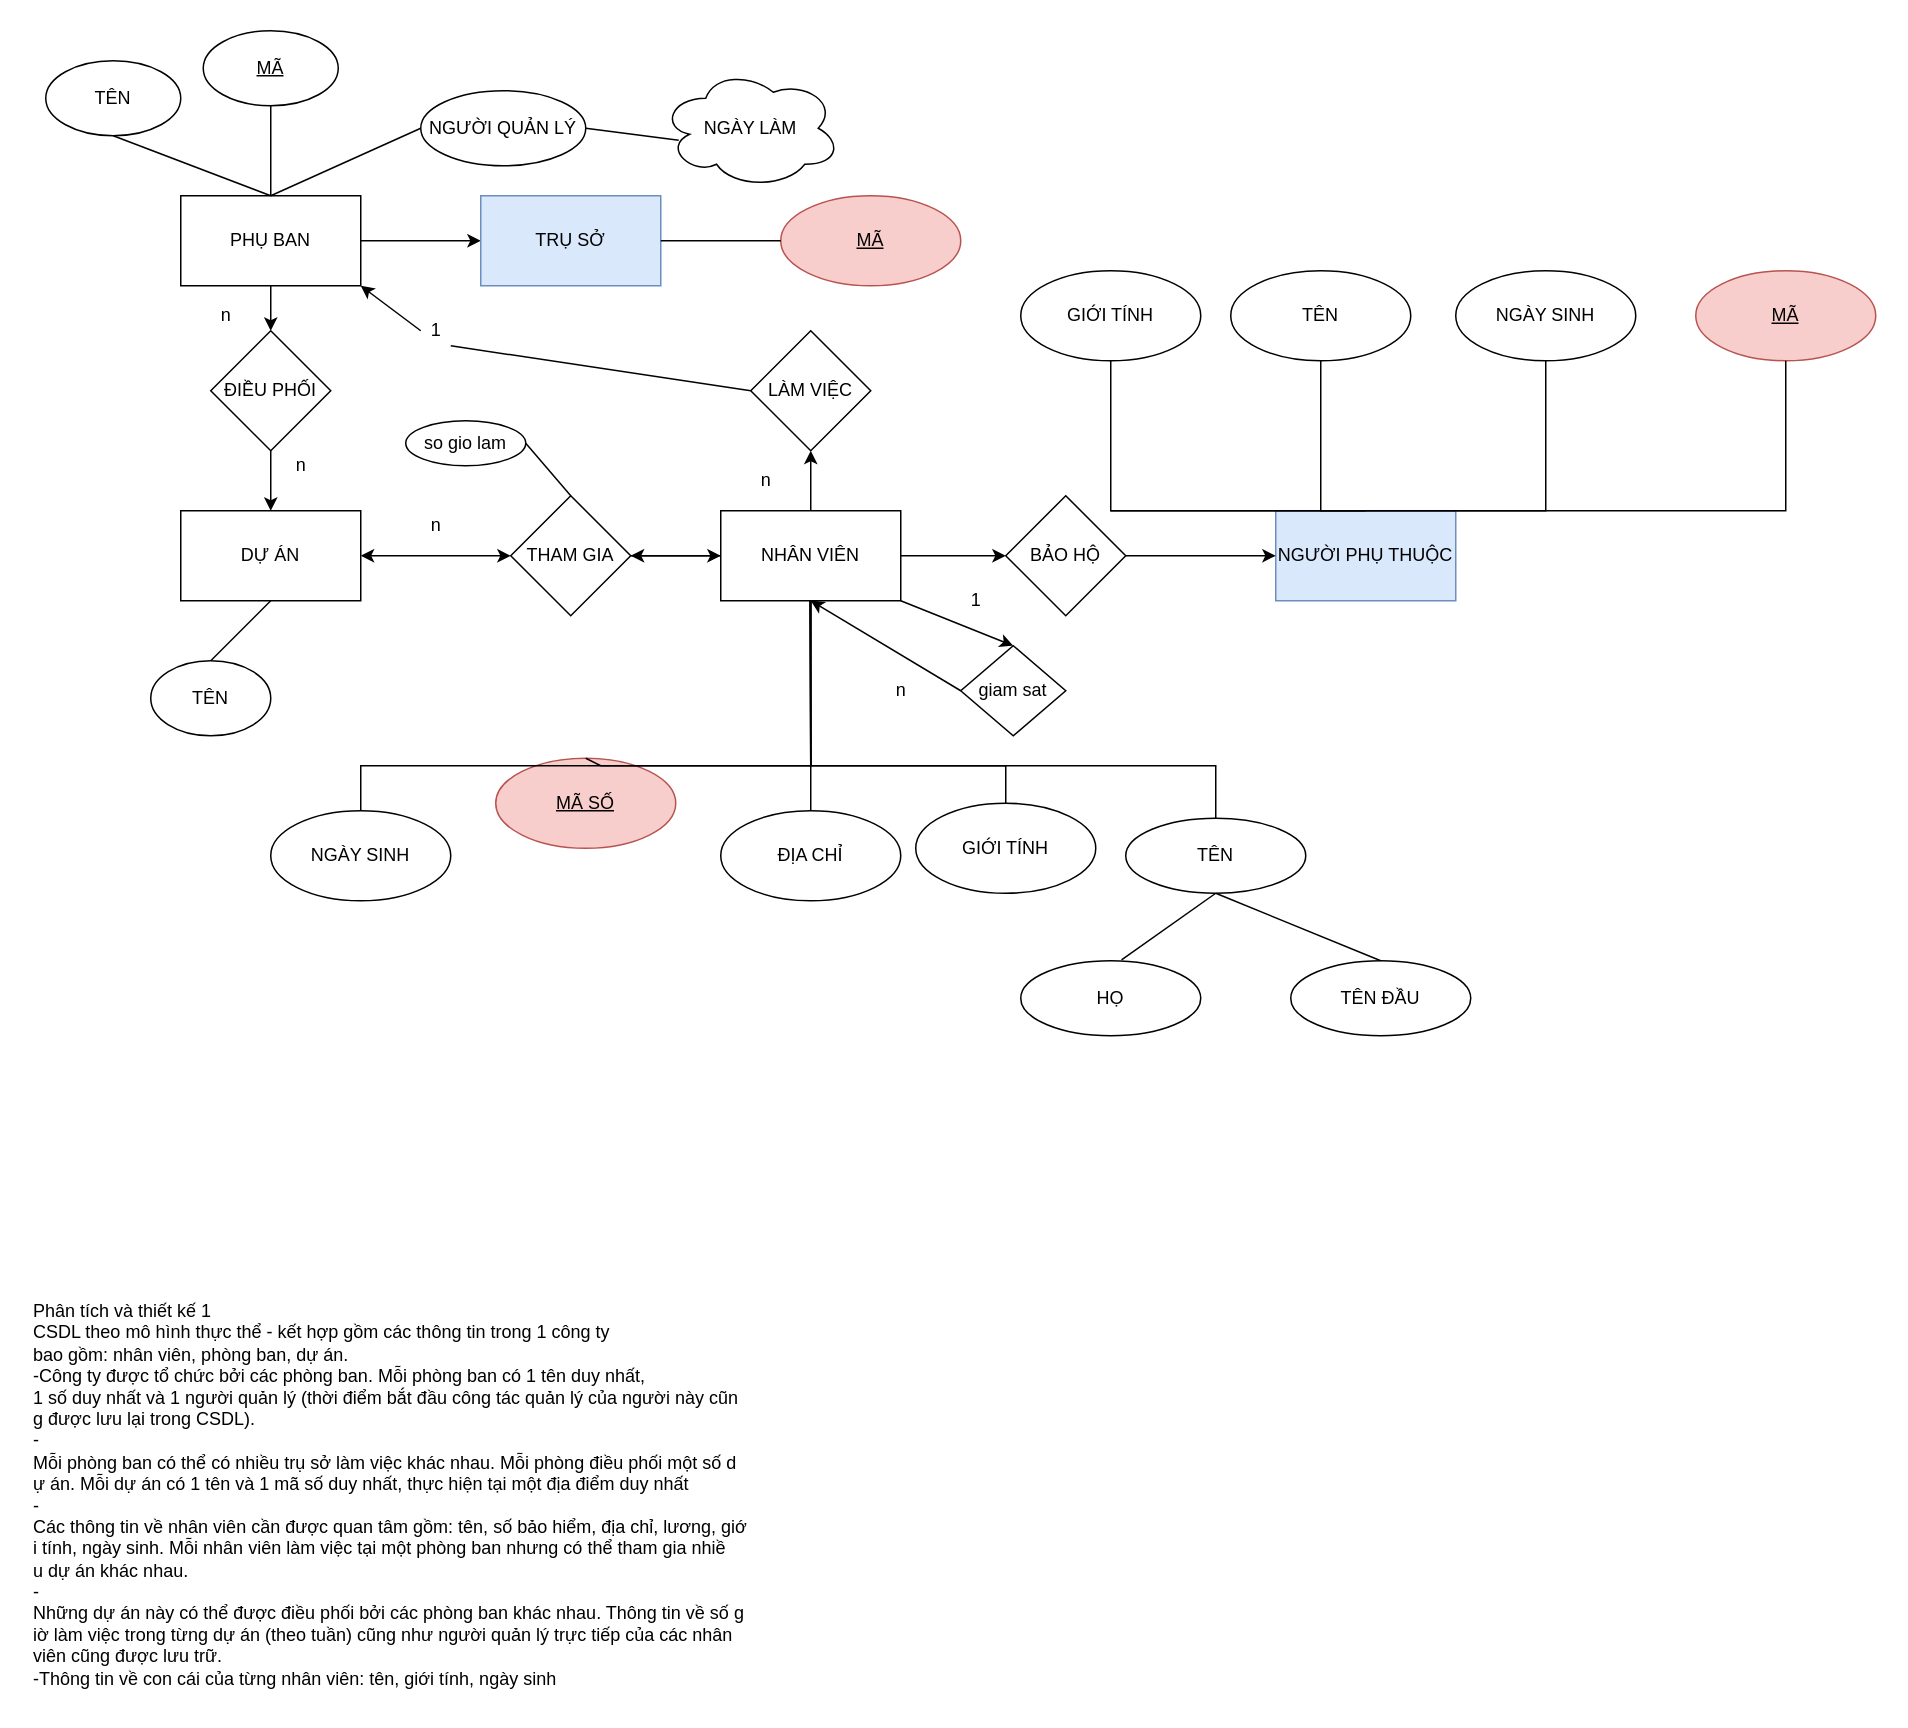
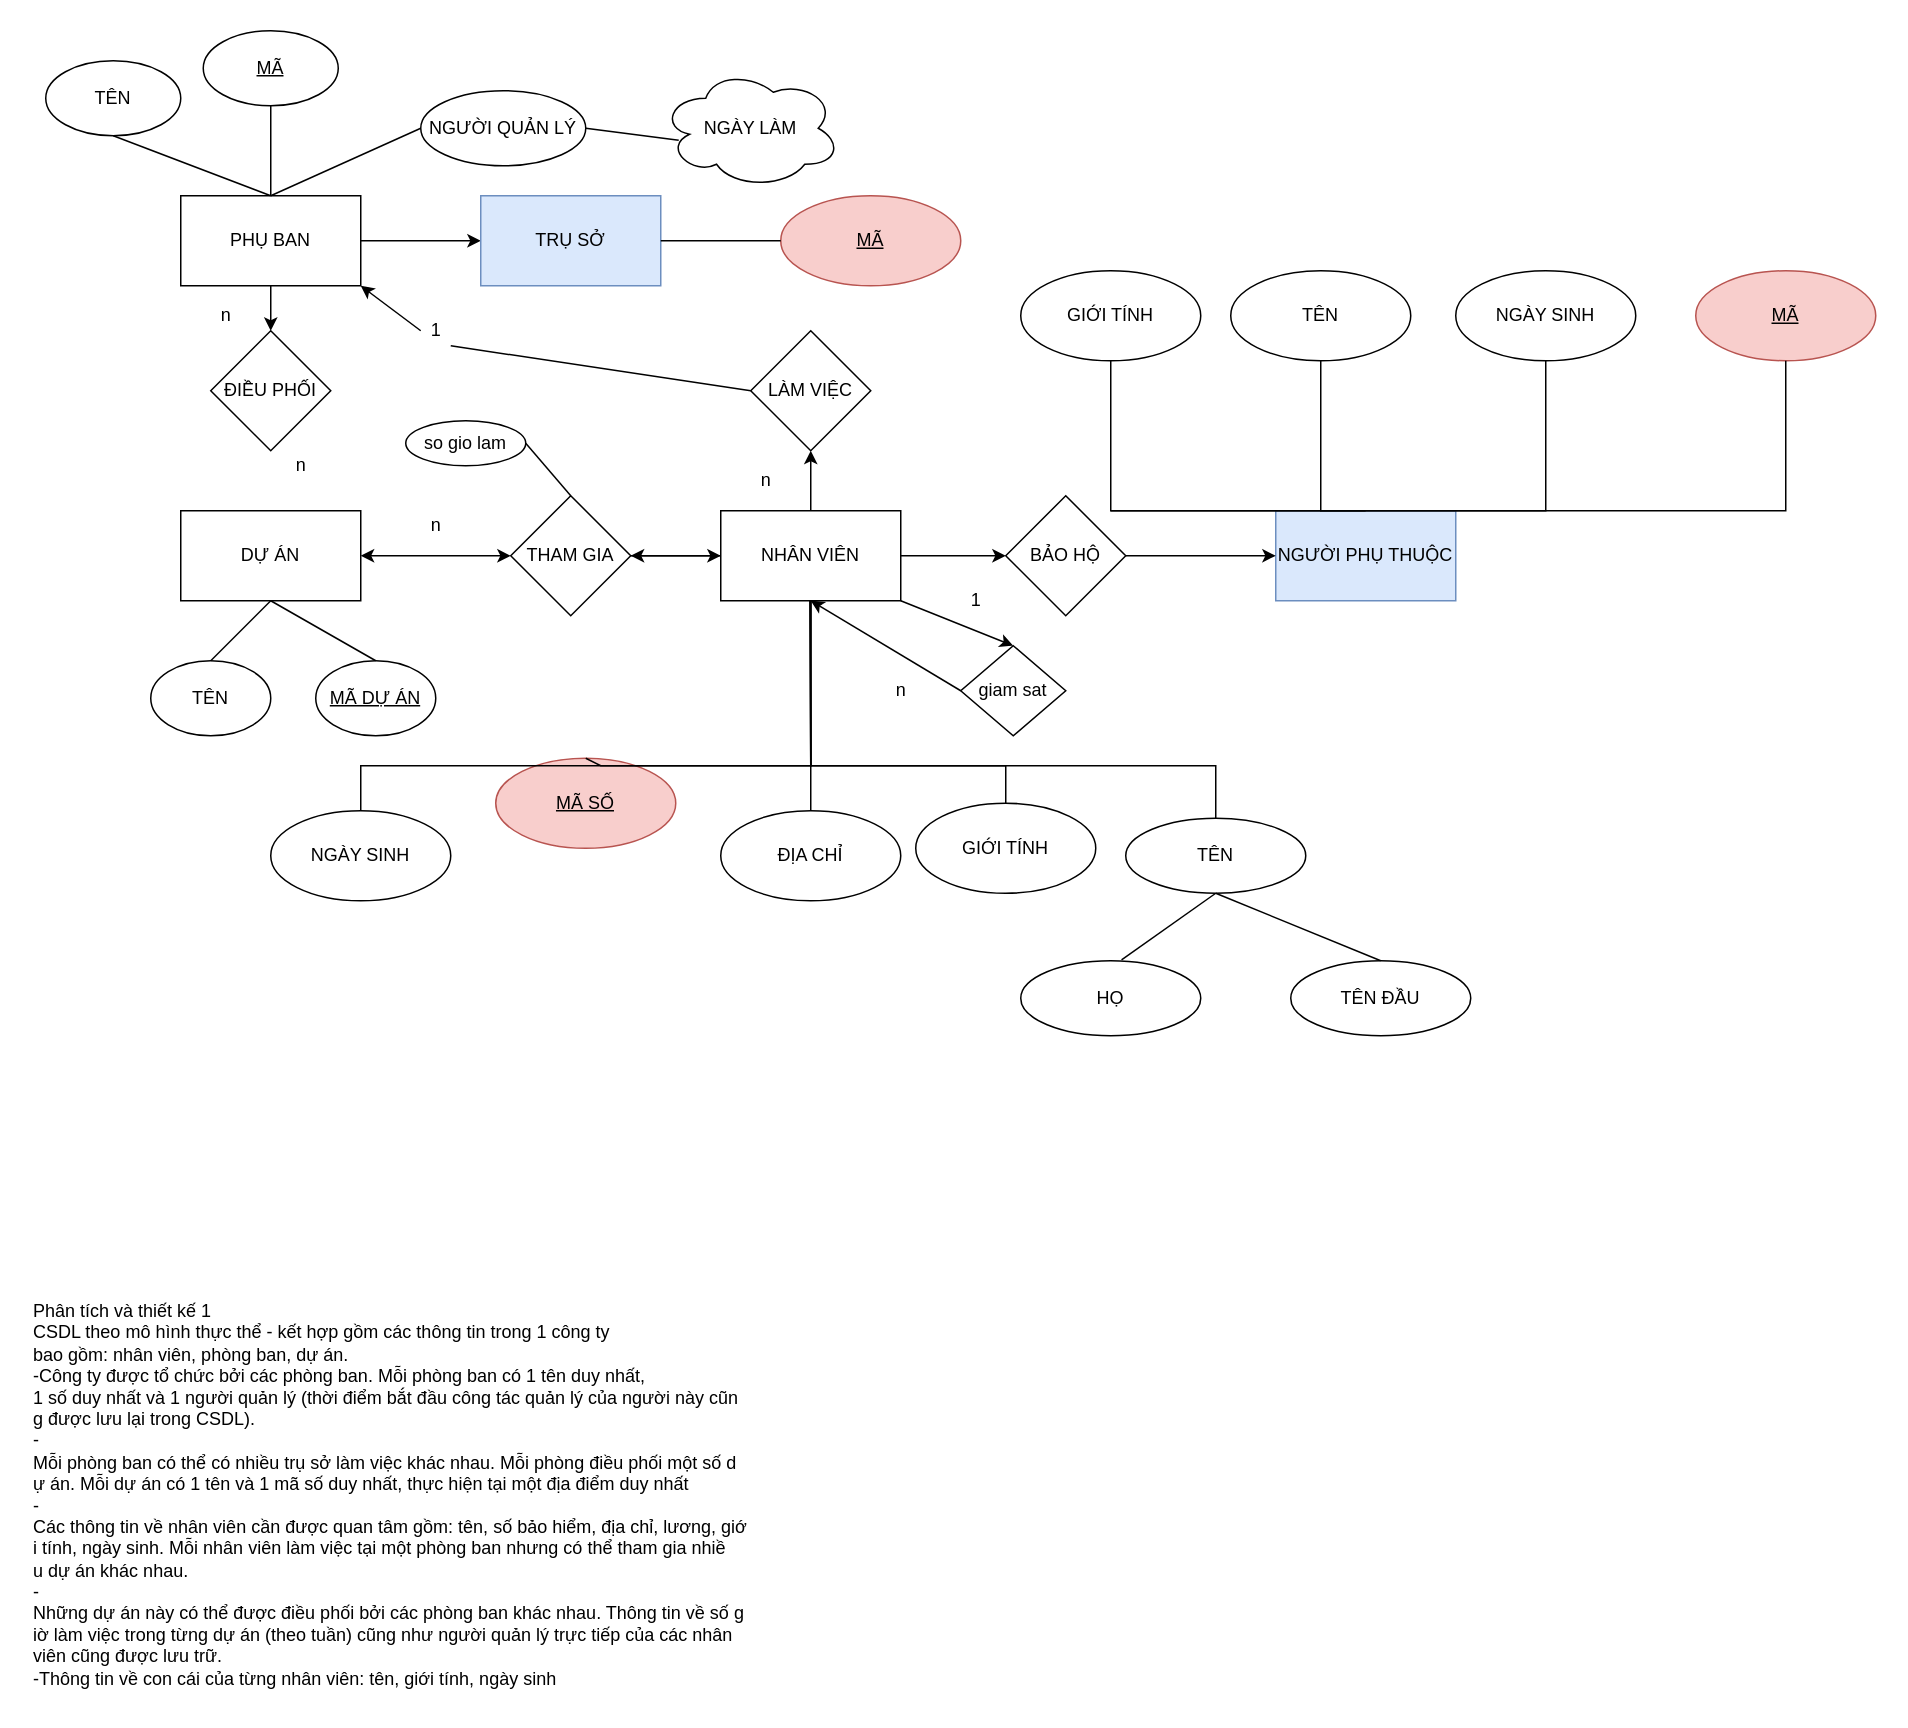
(271, 476) -> none
none -> (324, 631)
none -> (376, 698)
